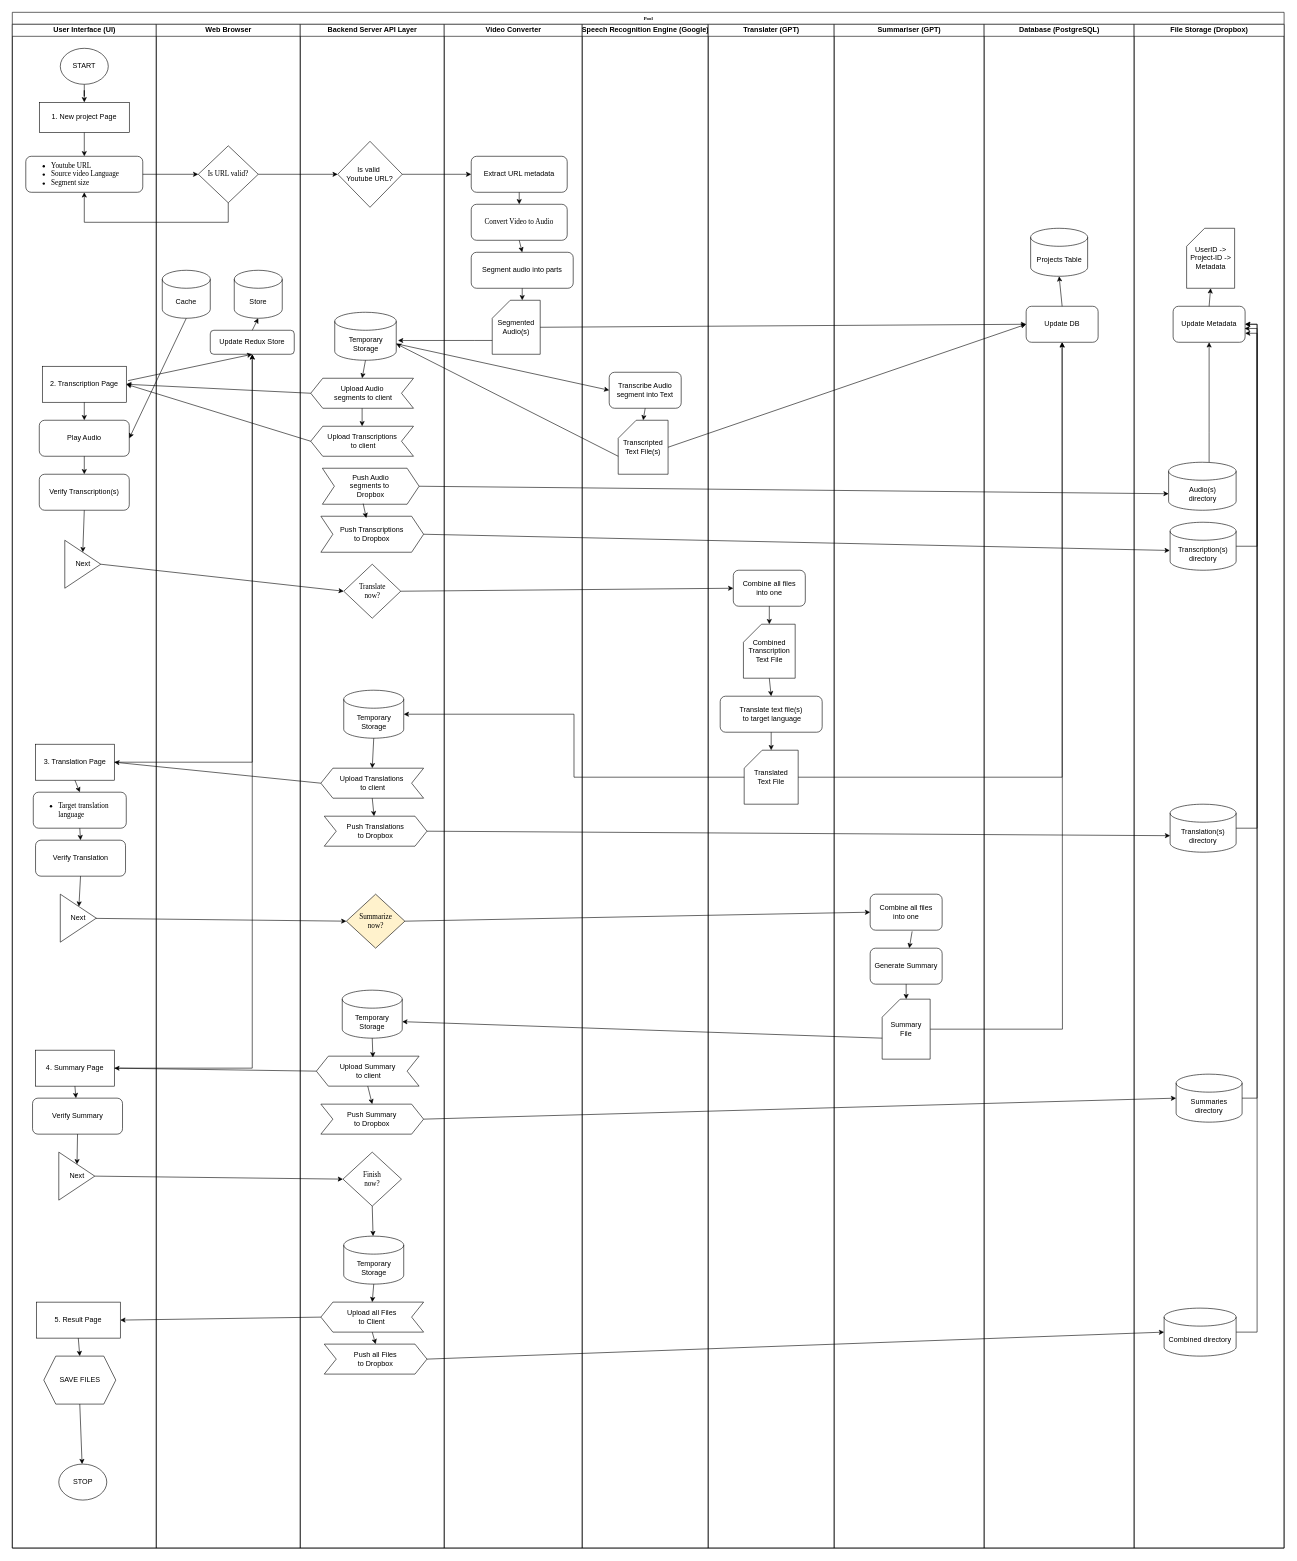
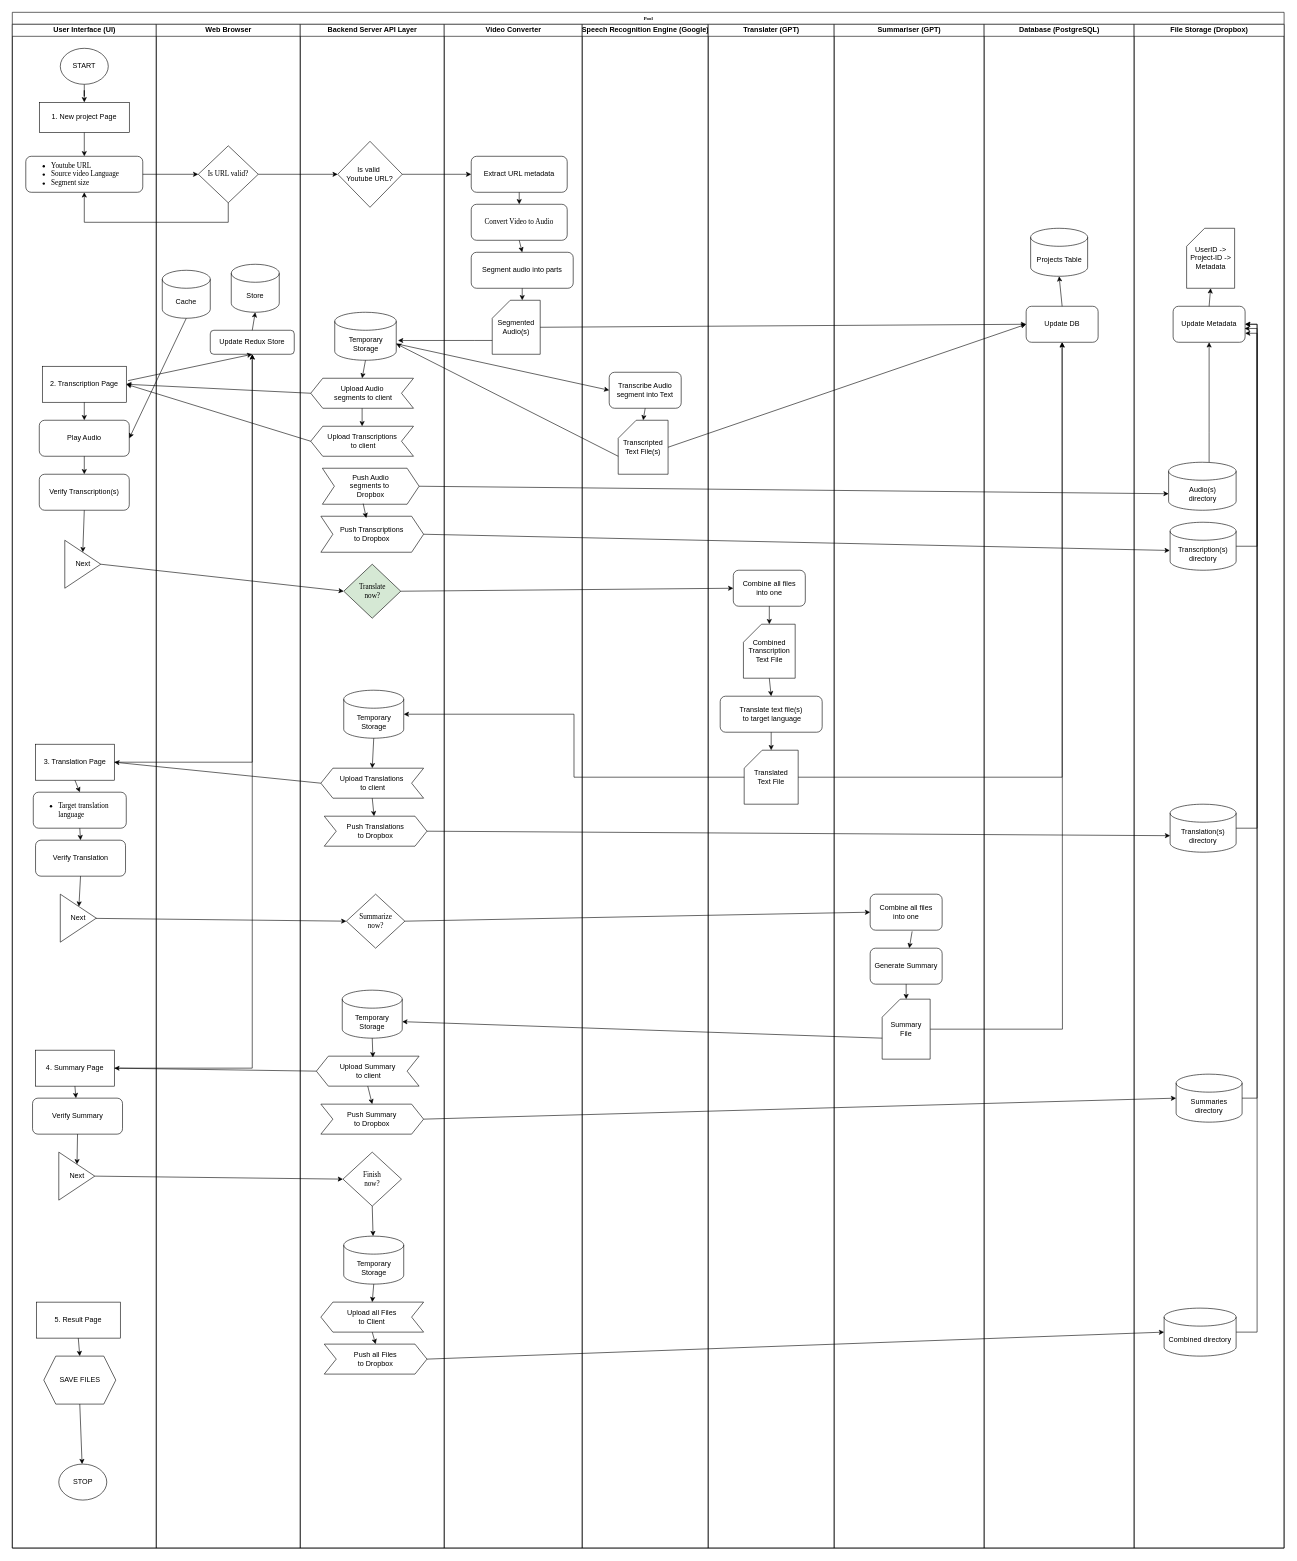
(258, 294) -> (255, 288)
(372, 591) -> (372, 591)
(376, 921) -> (376, 921)
(295, 1318) -> none
